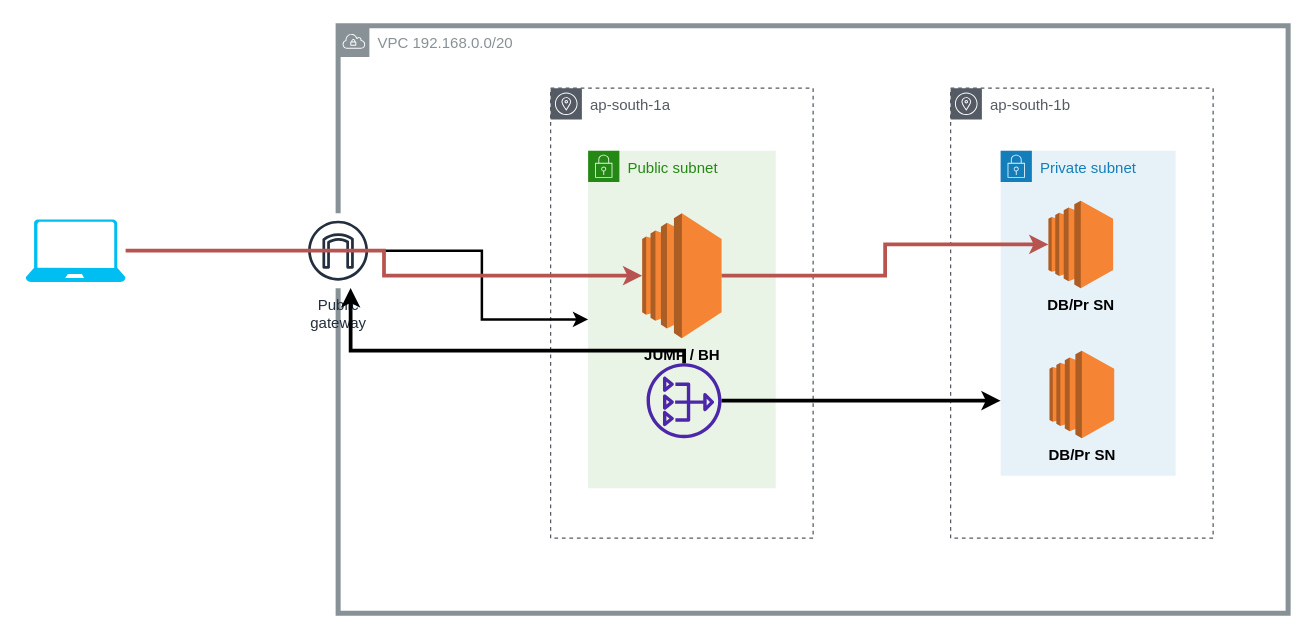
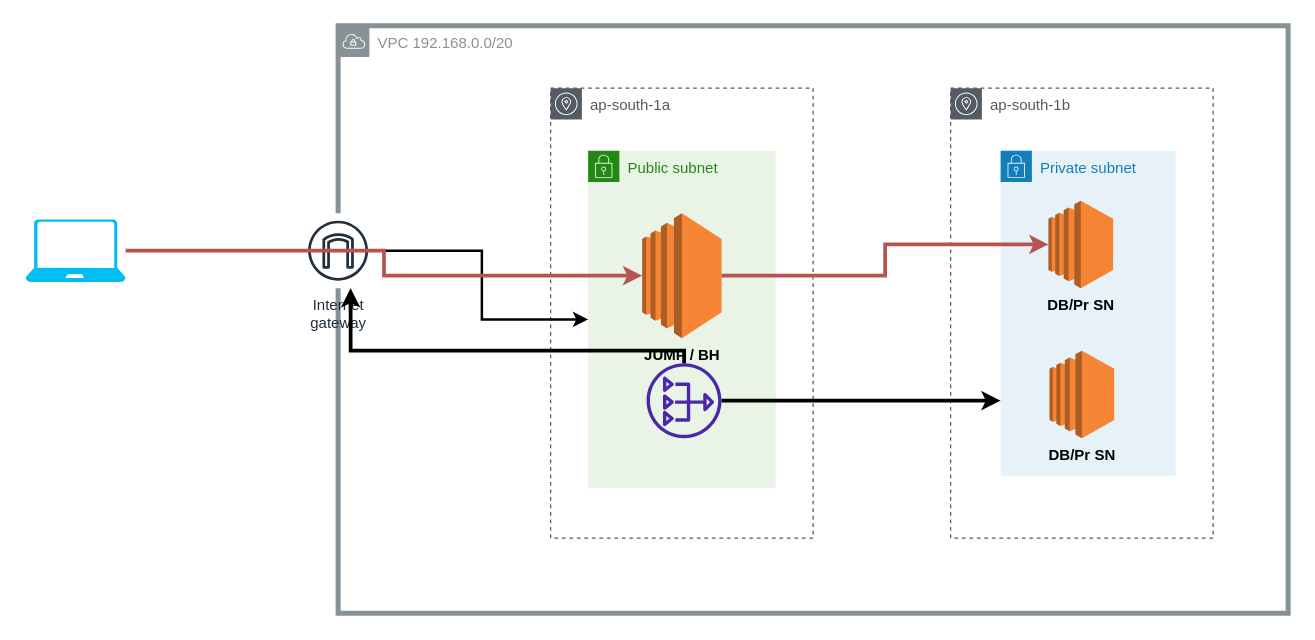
(339, 315) -> (339, 315)
